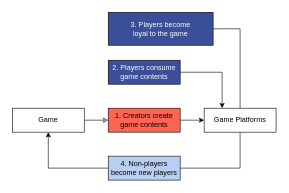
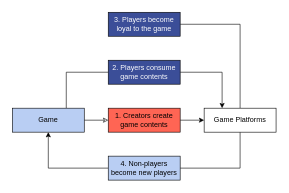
(161, 29) -> (144, 24)
none -> (69, 72)
(48, 120) -> (48, 120)
